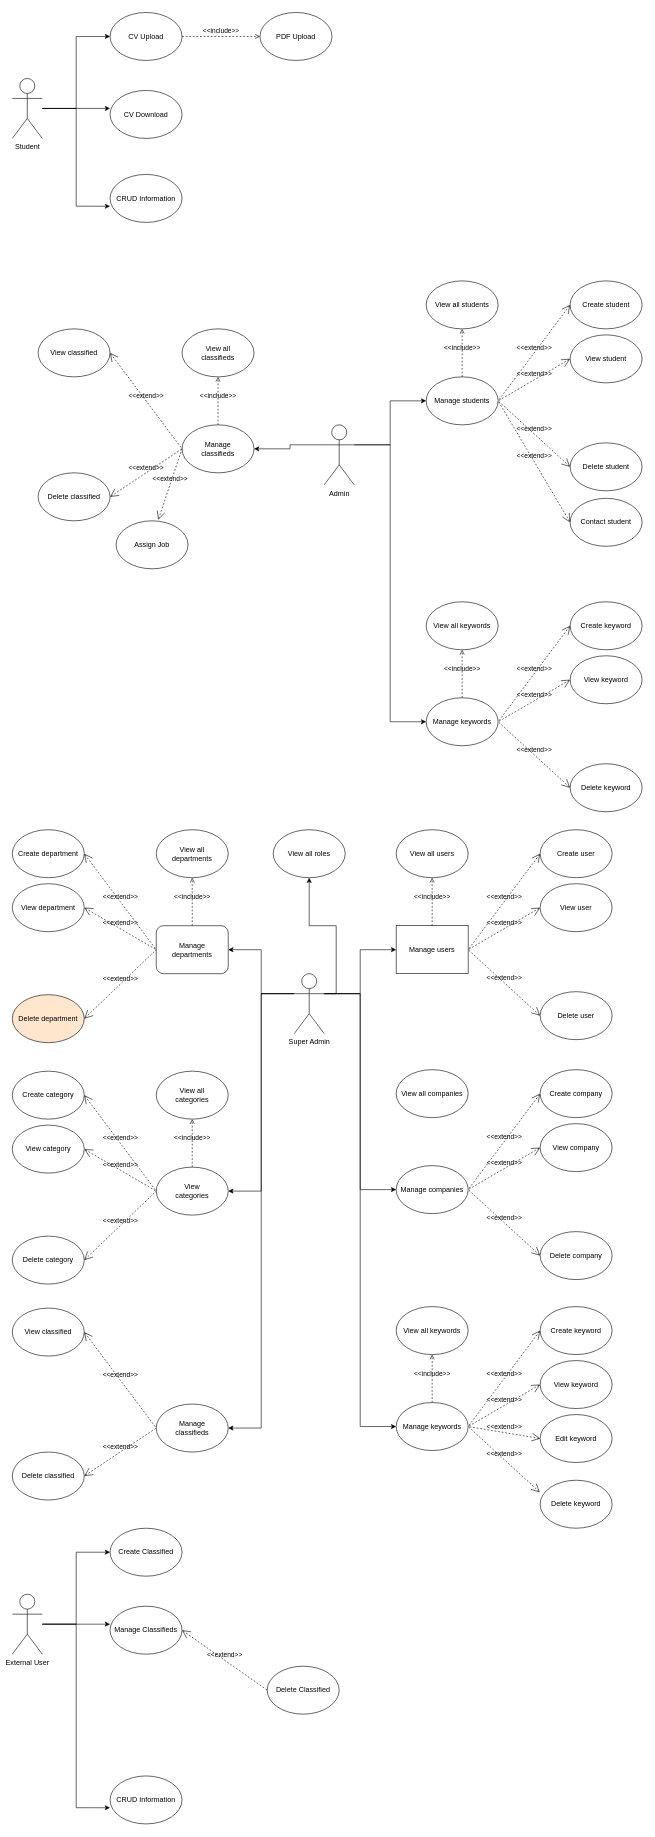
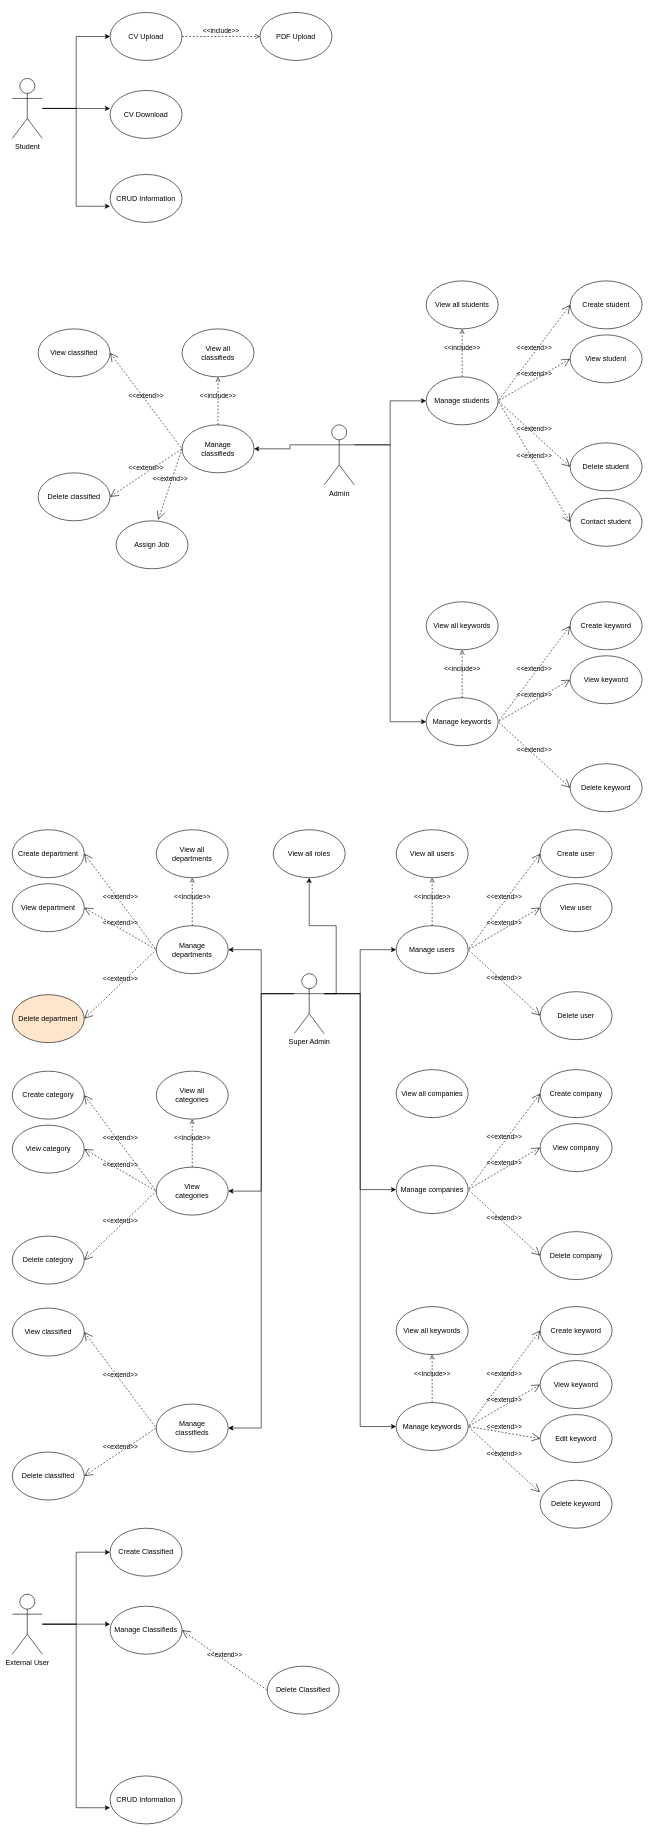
(192, 950) -> (192, 950)
(432, 950) -> (432, 950)
